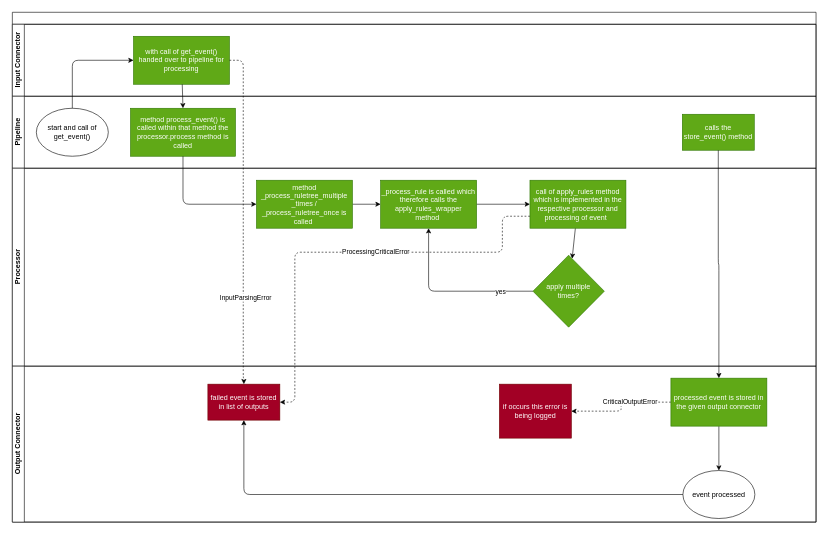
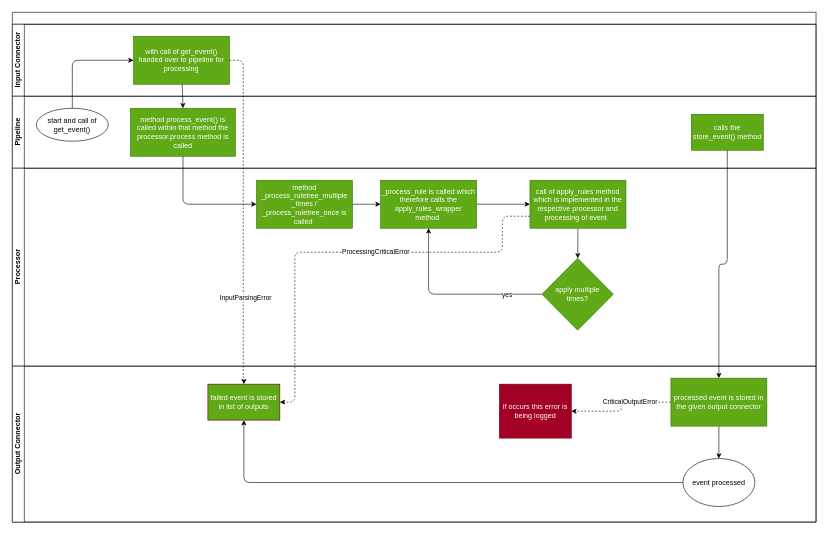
(72, 132) -> (72, 125)
(719, 132) -> (728, 132)
(569, 291) -> (578, 294)
(244, 402) -> (244, 402)
(719, 495) -> (719, 483)
